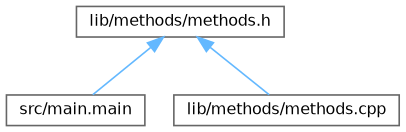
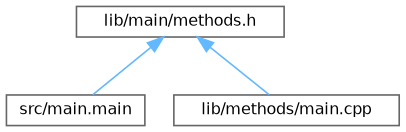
(180, 22) -> (180, 22)
(287, 110) -> (287, 110)
